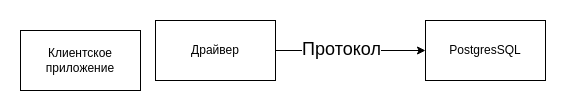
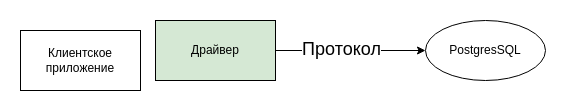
(216, 51) -> (216, 51)
(486, 51) -> (486, 51)
